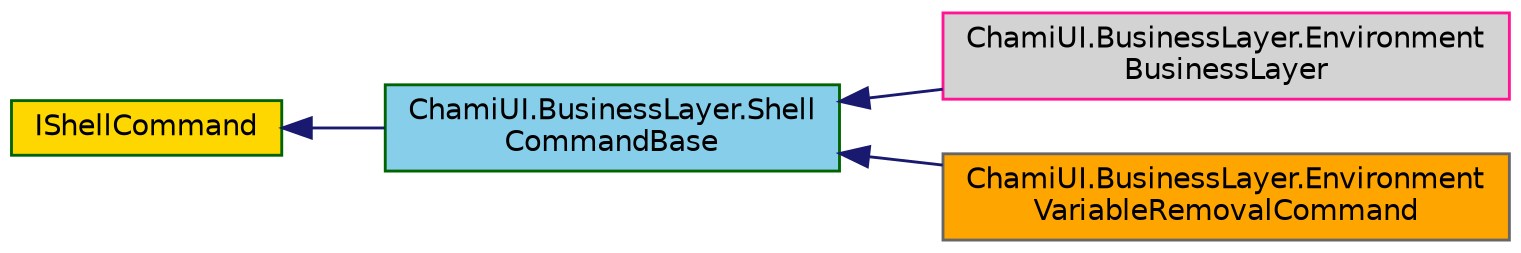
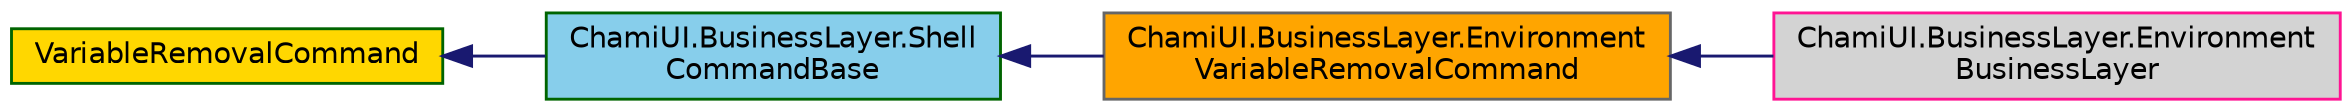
(906, 94) -> (1736, 56)
(147, 128) -> (227, 56)
